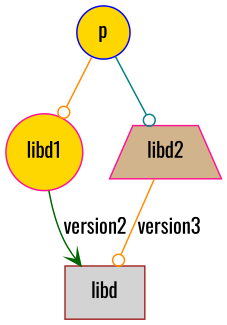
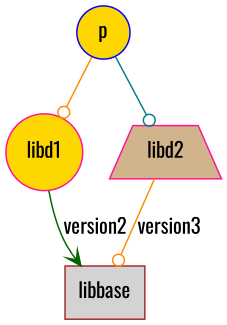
(105, 293) -> (105, 293)
